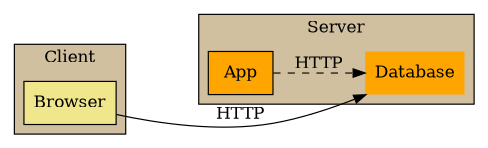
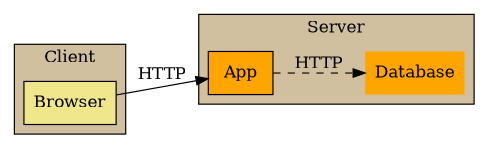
(237, 127) -> (156, 88)
